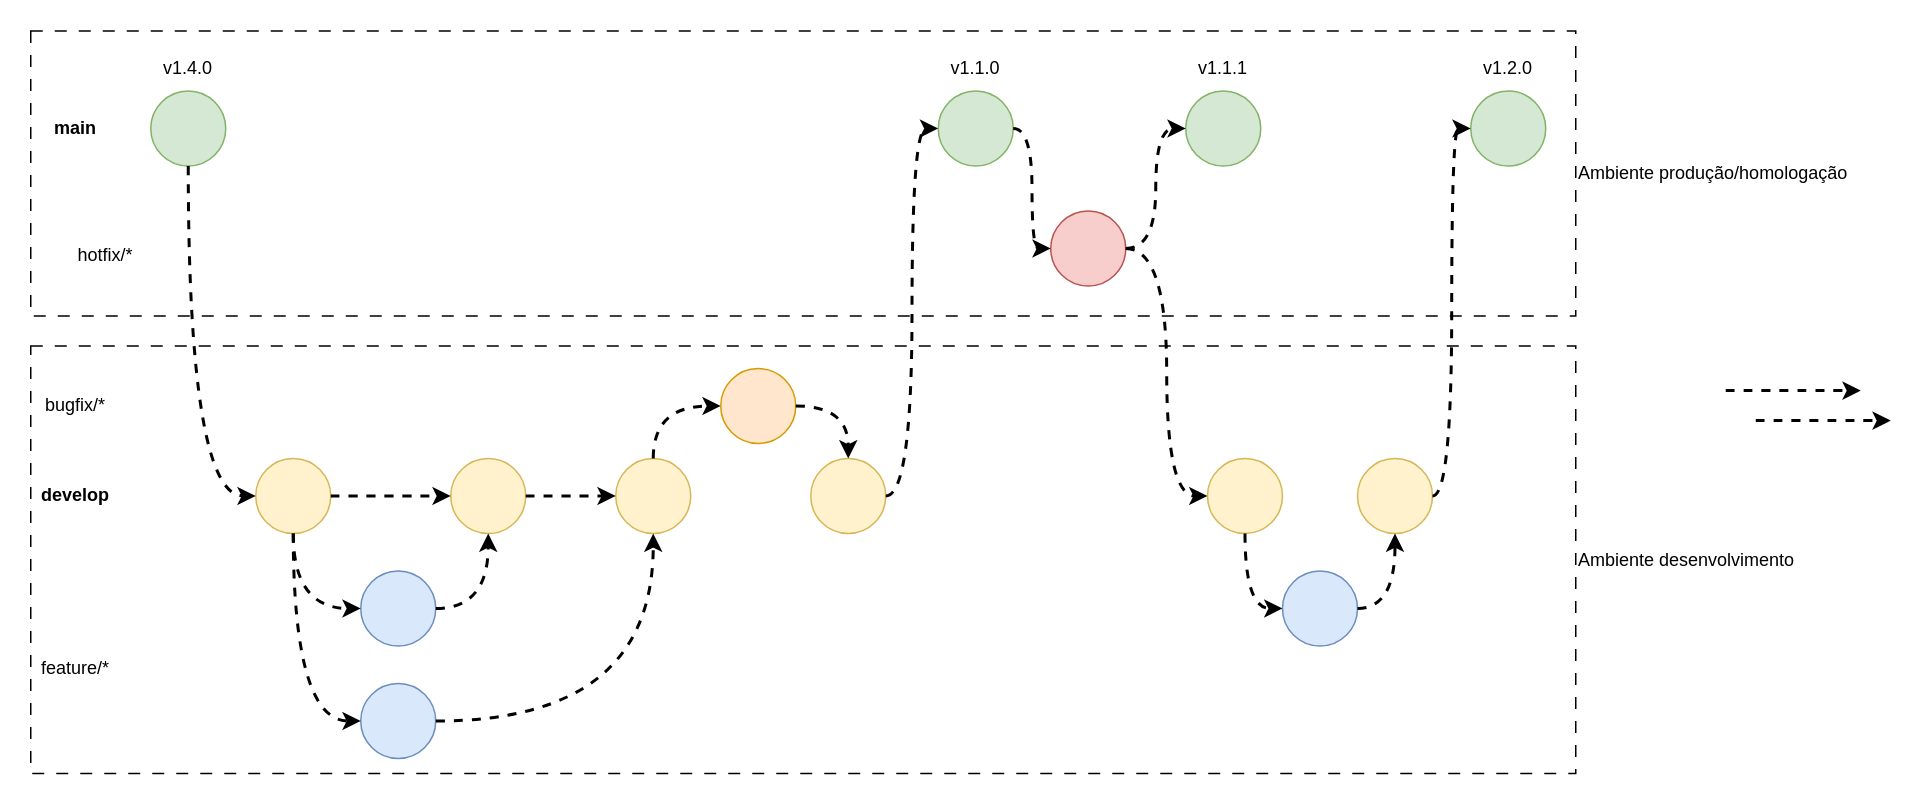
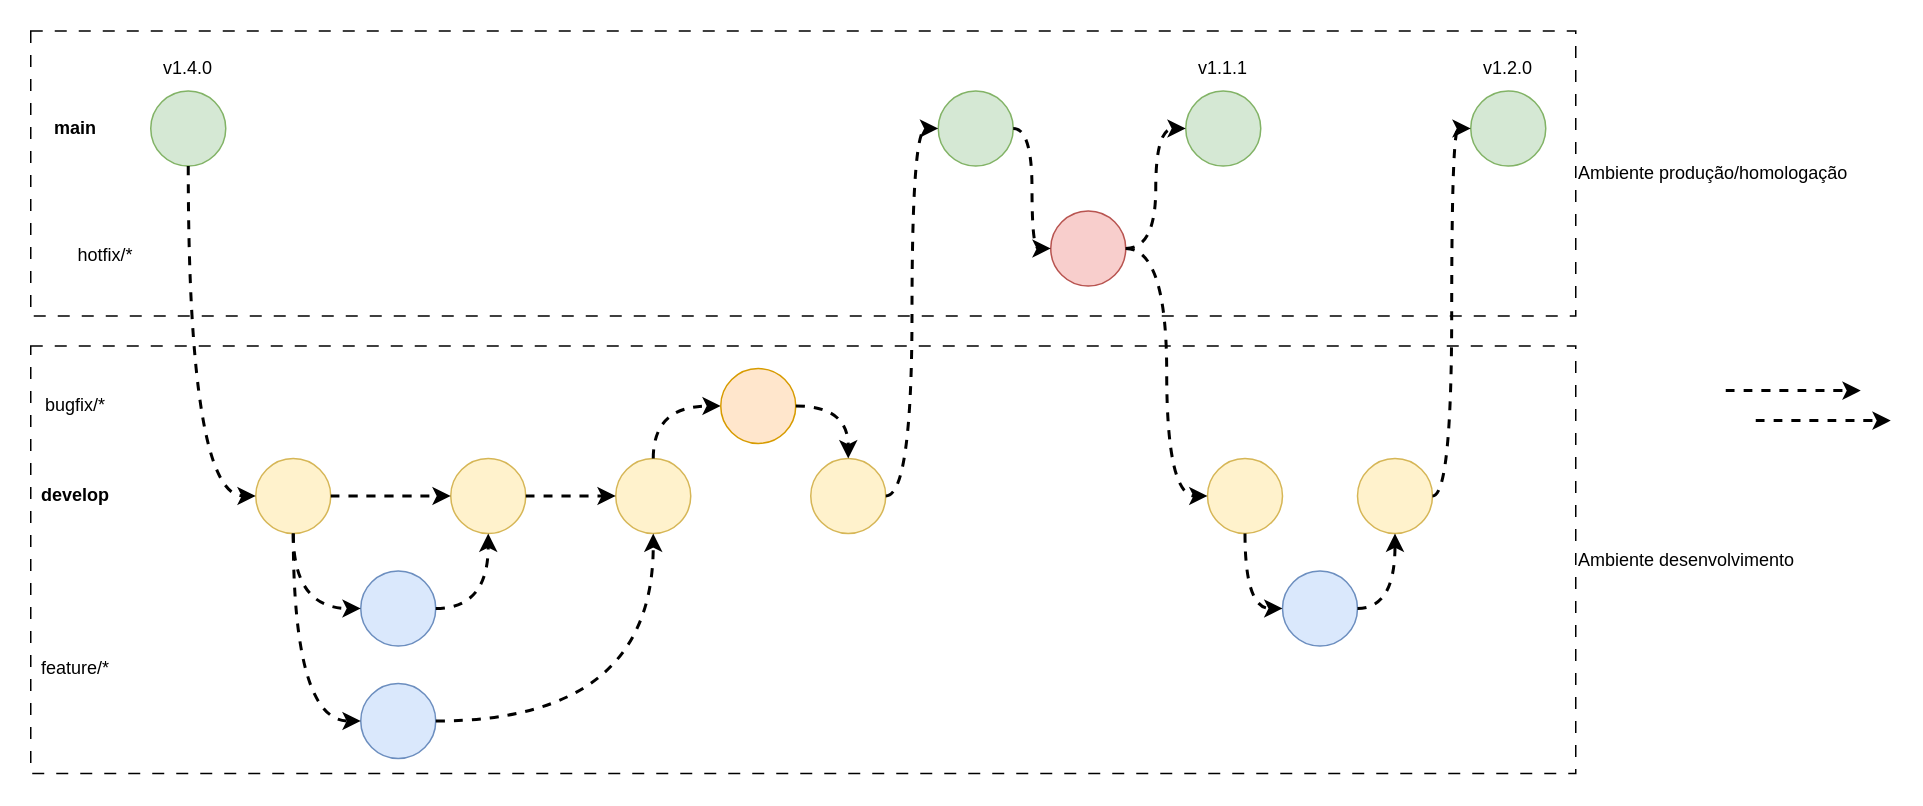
(976, 68) -> none
